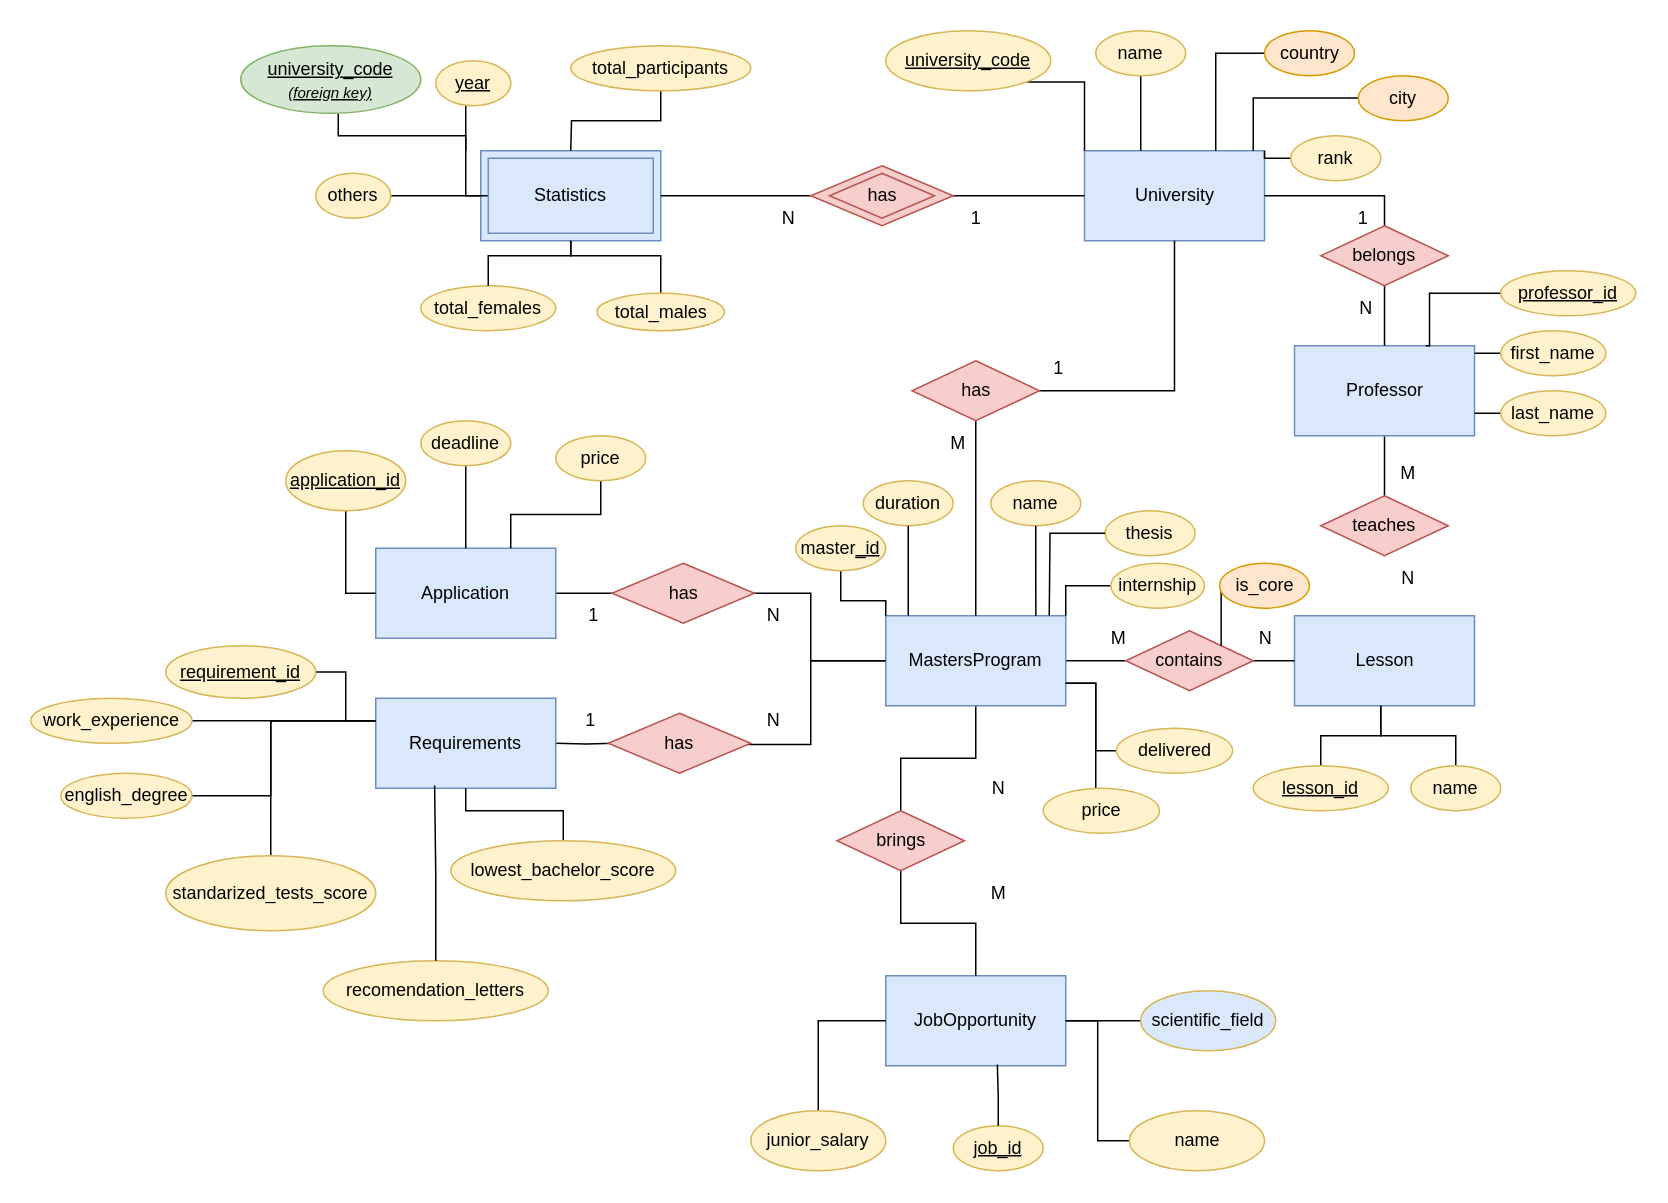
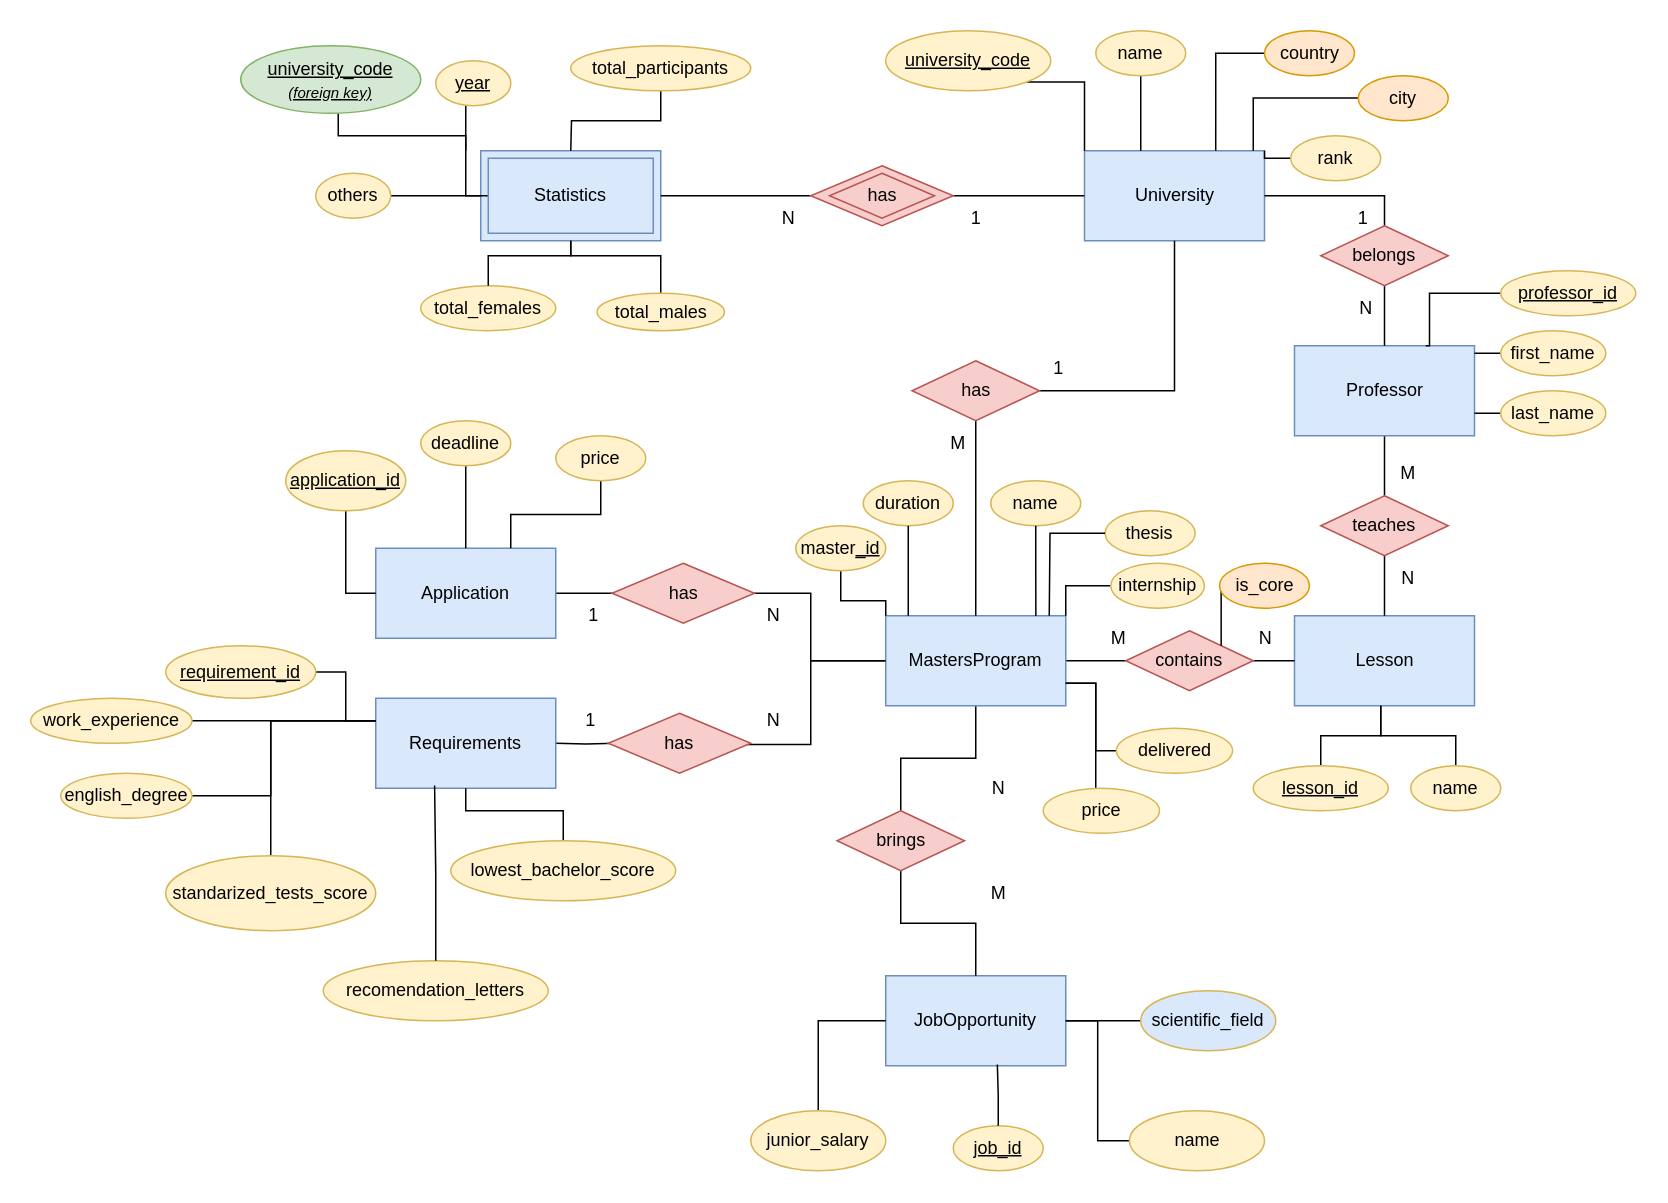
none -> (1385, 586)
